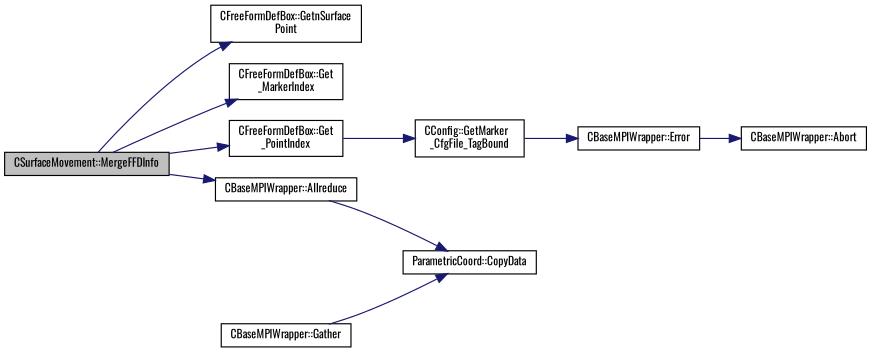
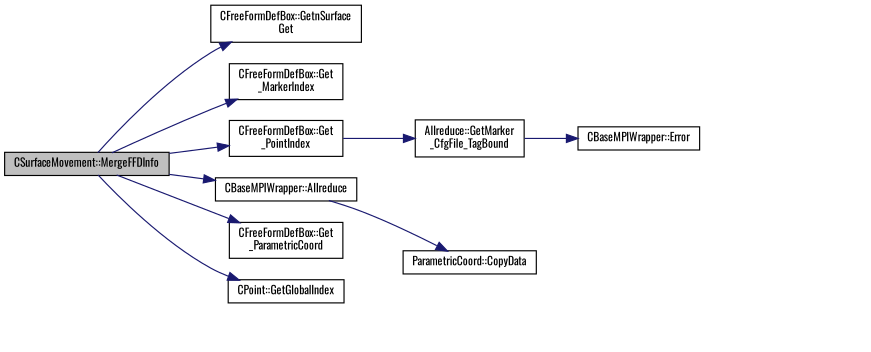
(286, 24) -> (286, 24)
(470, 138) -> (470, 138)
(804, 138) -> none
none -> (286, 240)
none -> (286, 291)
(286, 335) -> none
